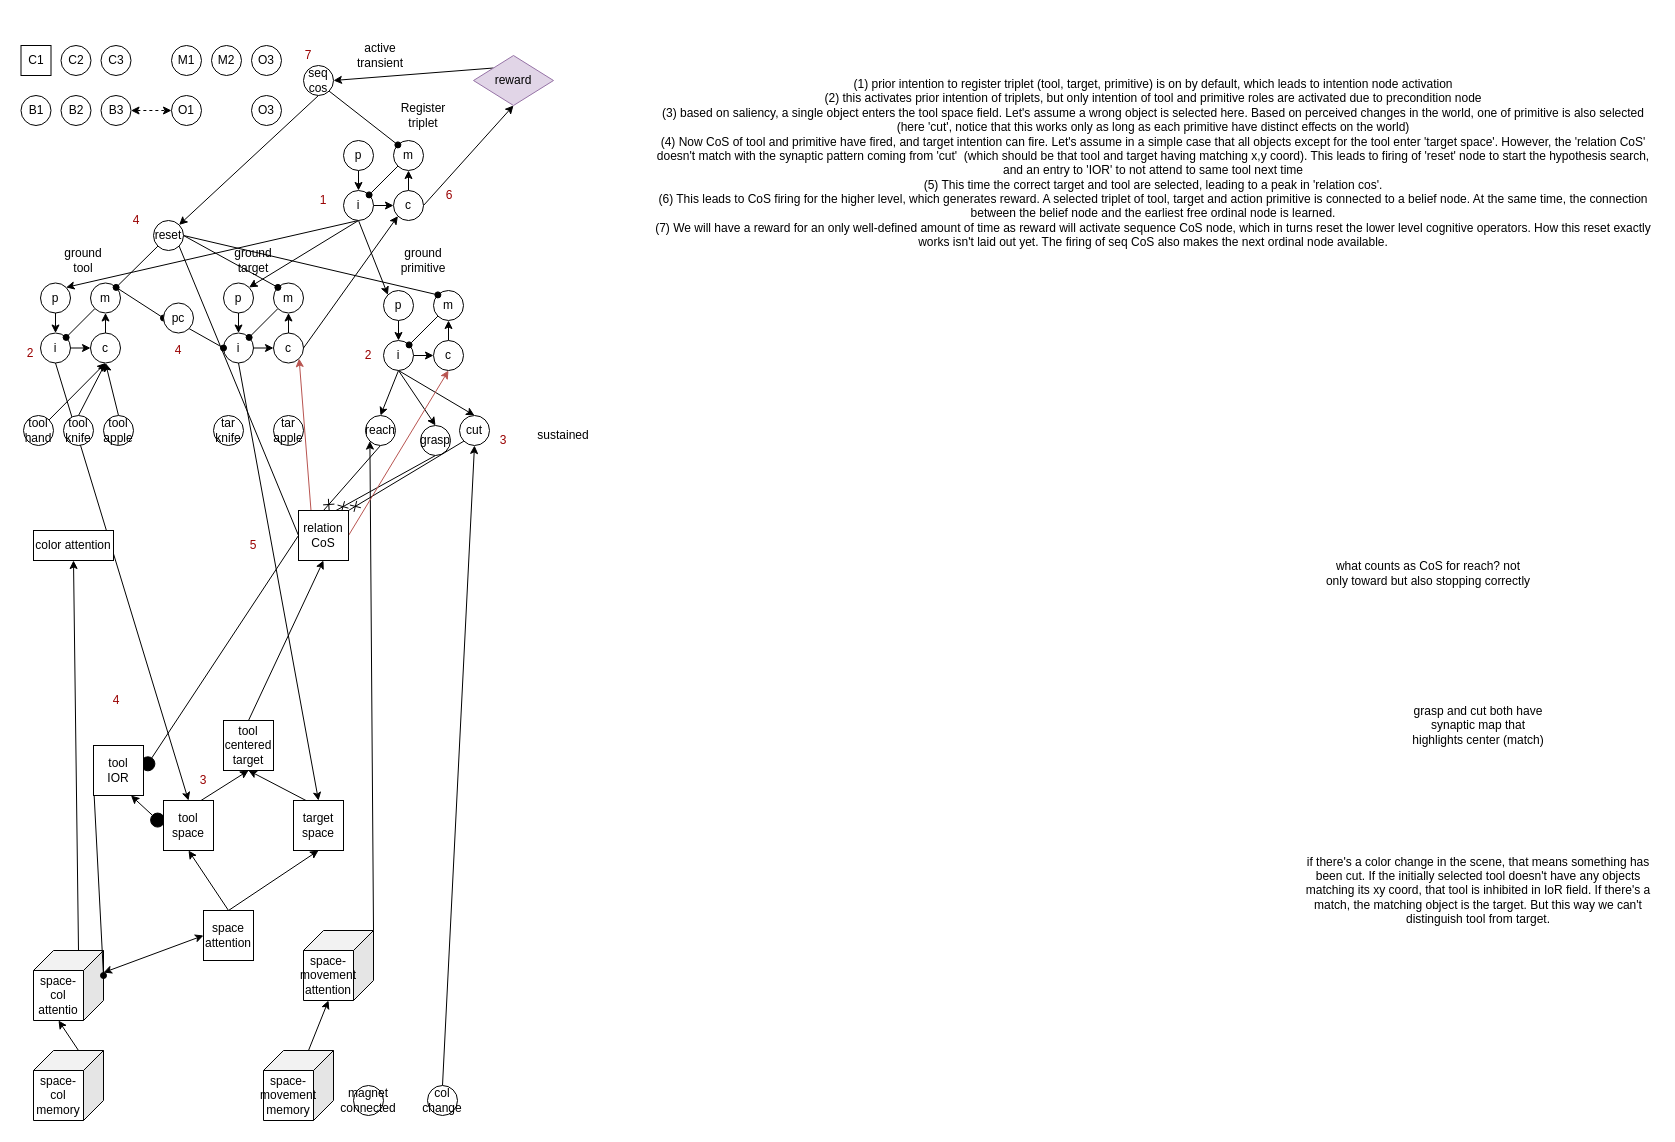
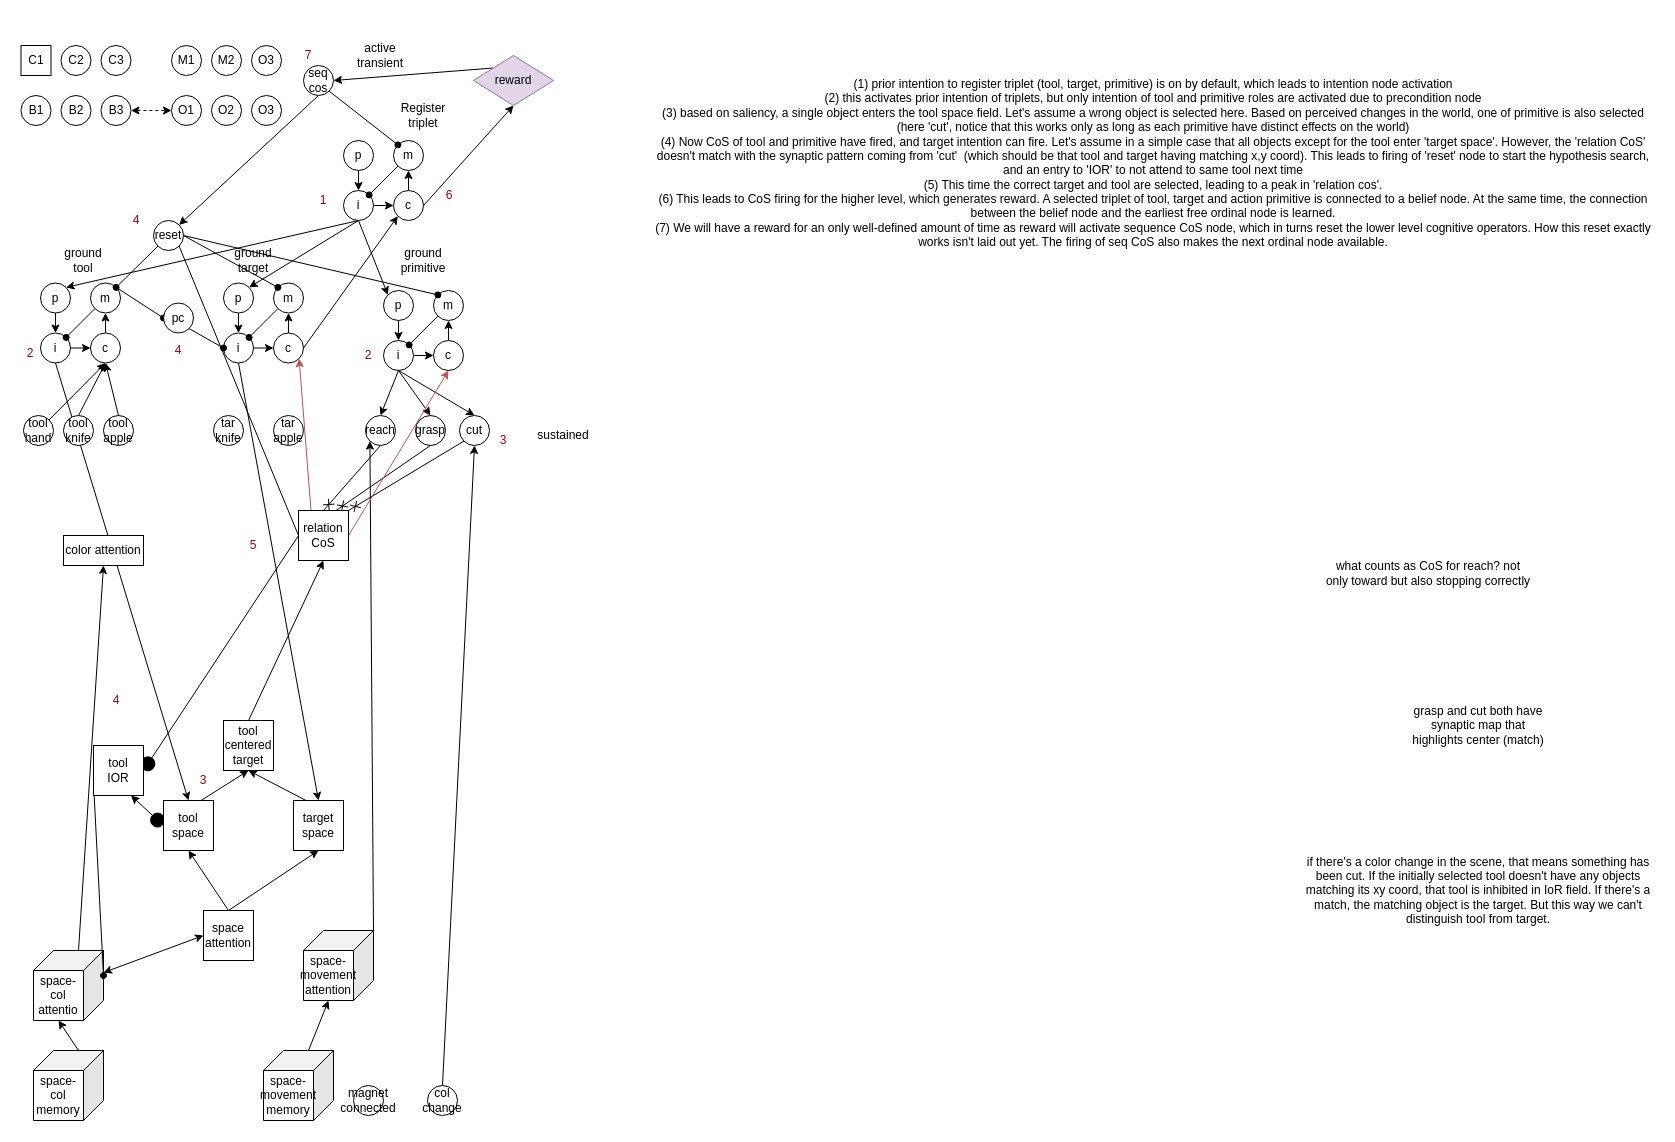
none -> (227, 111)
(436, 441) -> (431, 431)
(74, 546) -> (104, 551)
